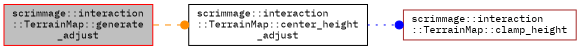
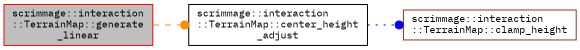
(78, 25) -> (78, 25)
